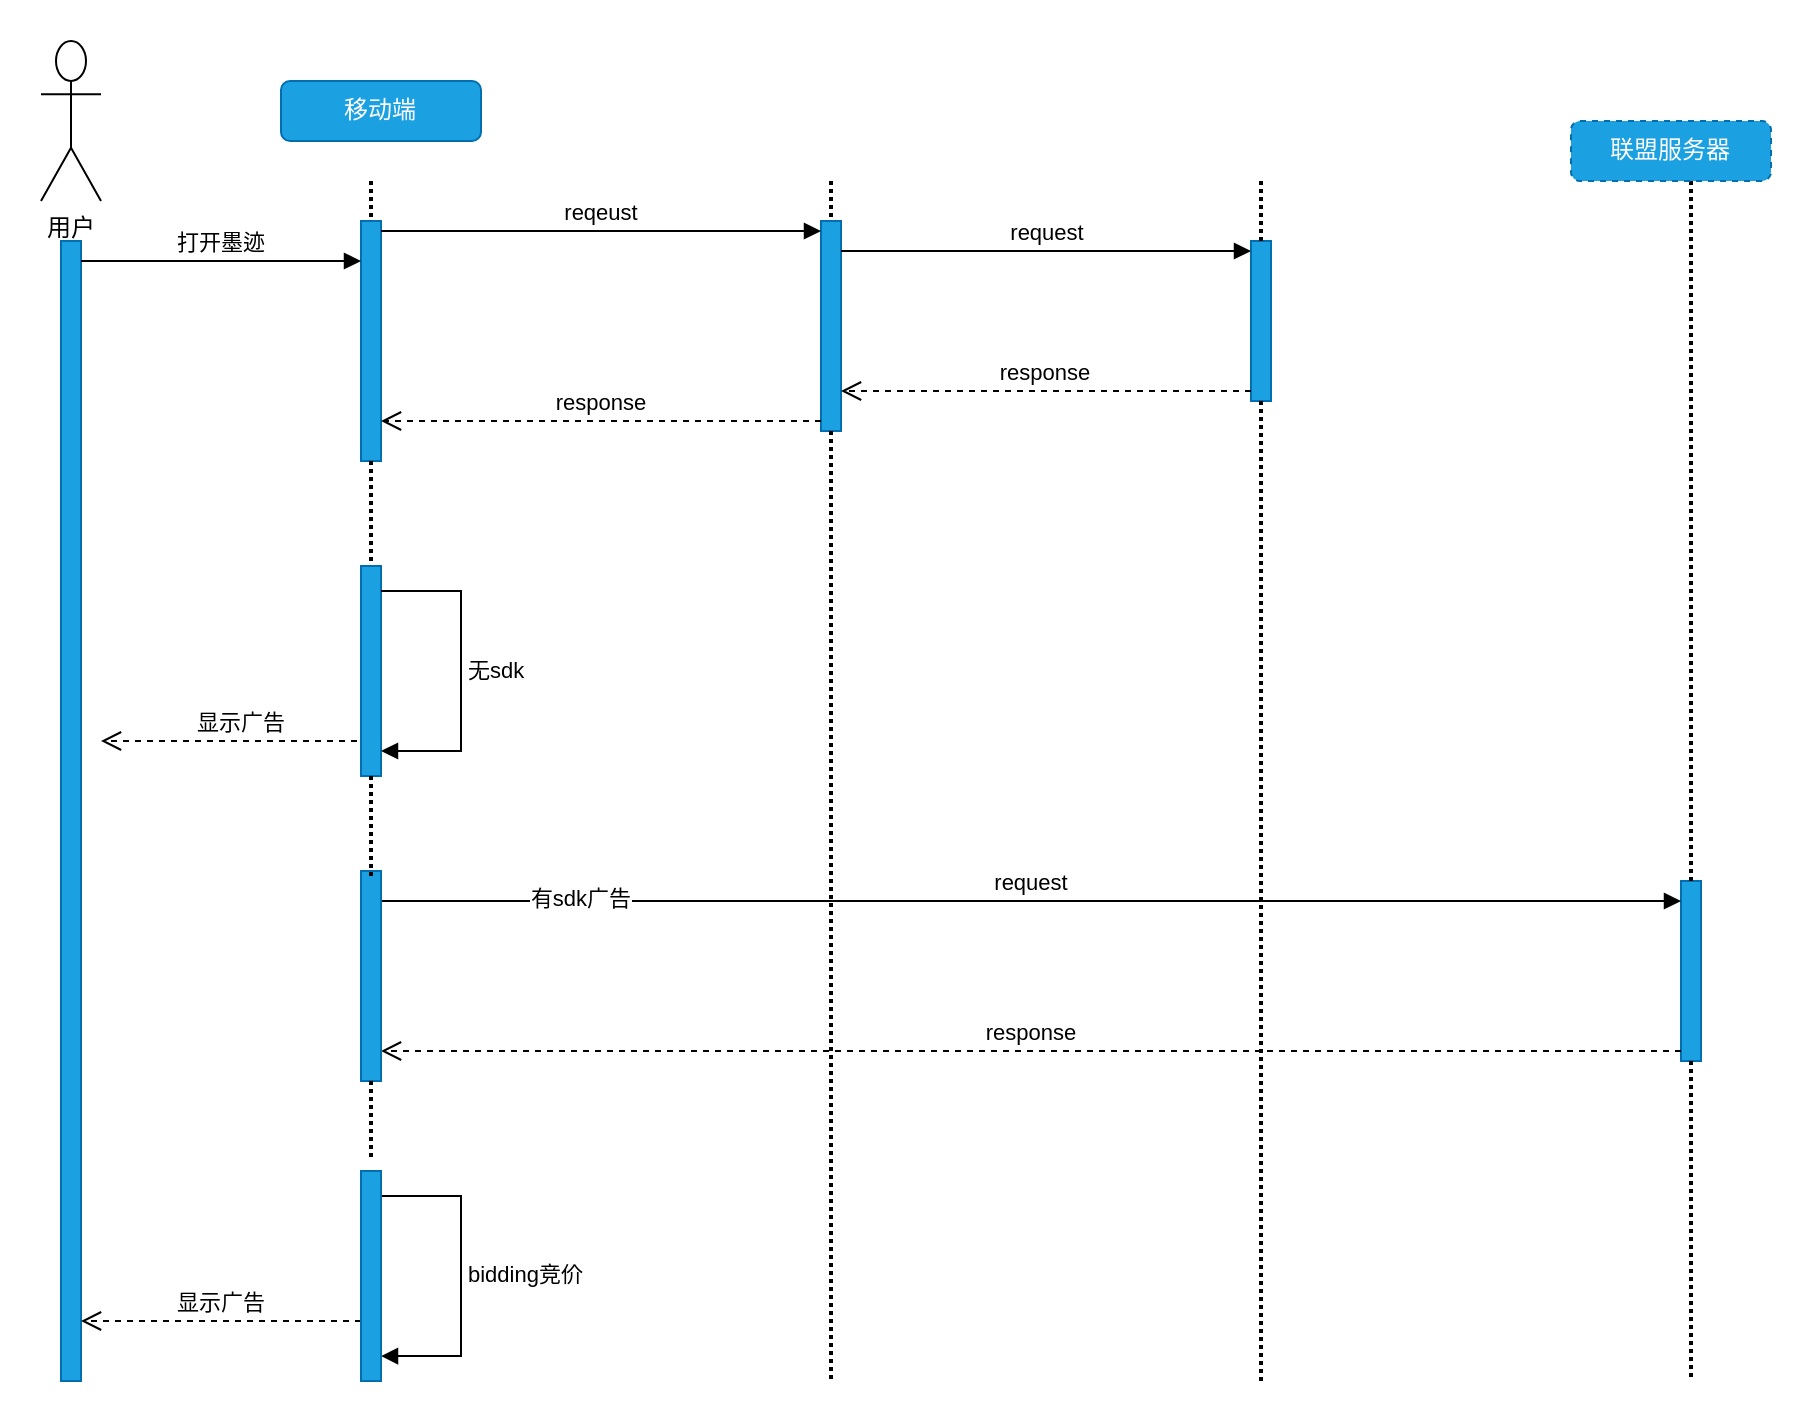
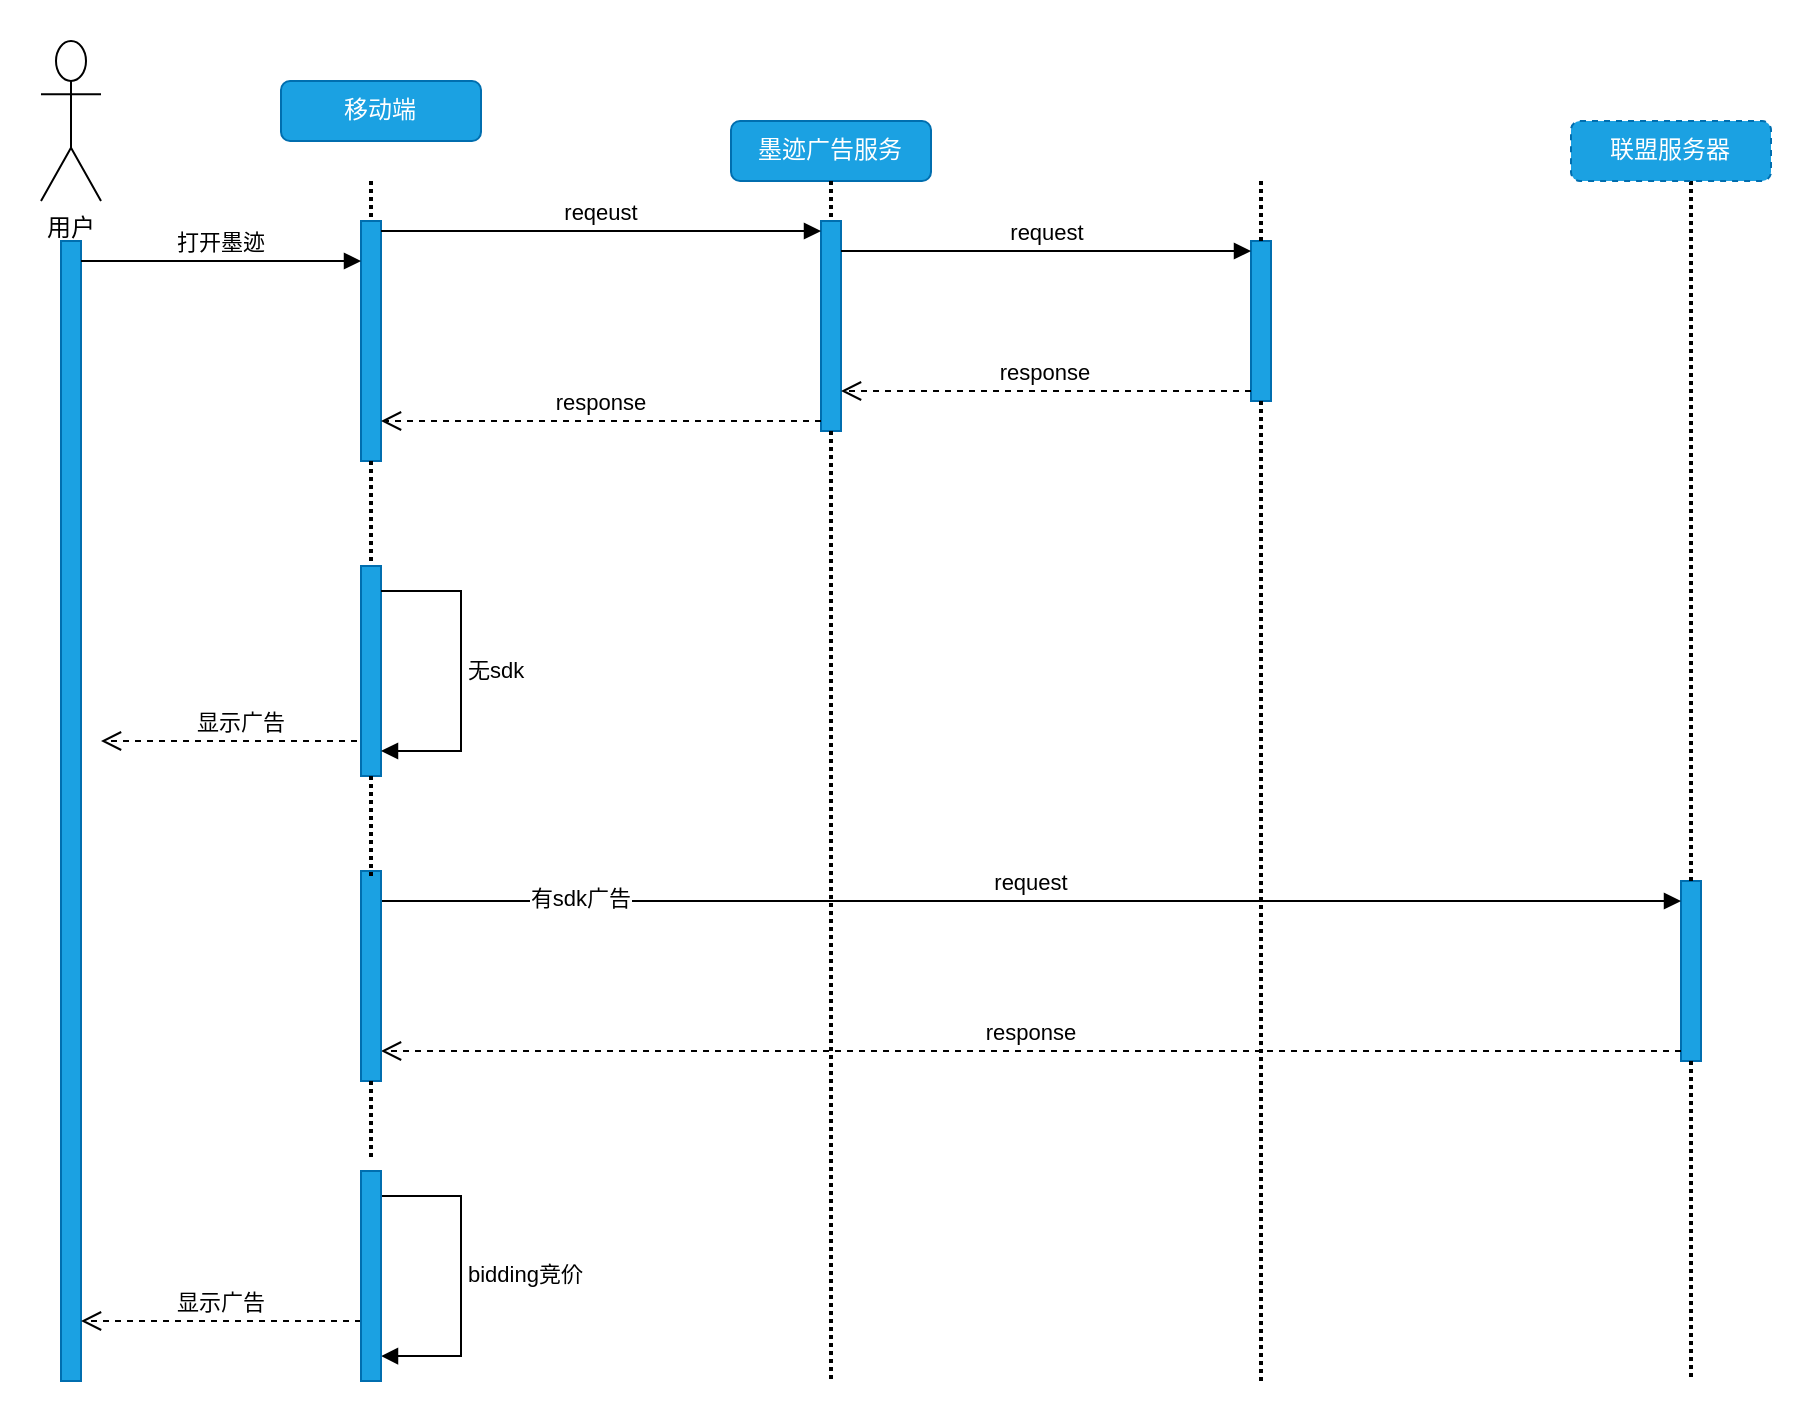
none -> (831, 151)
